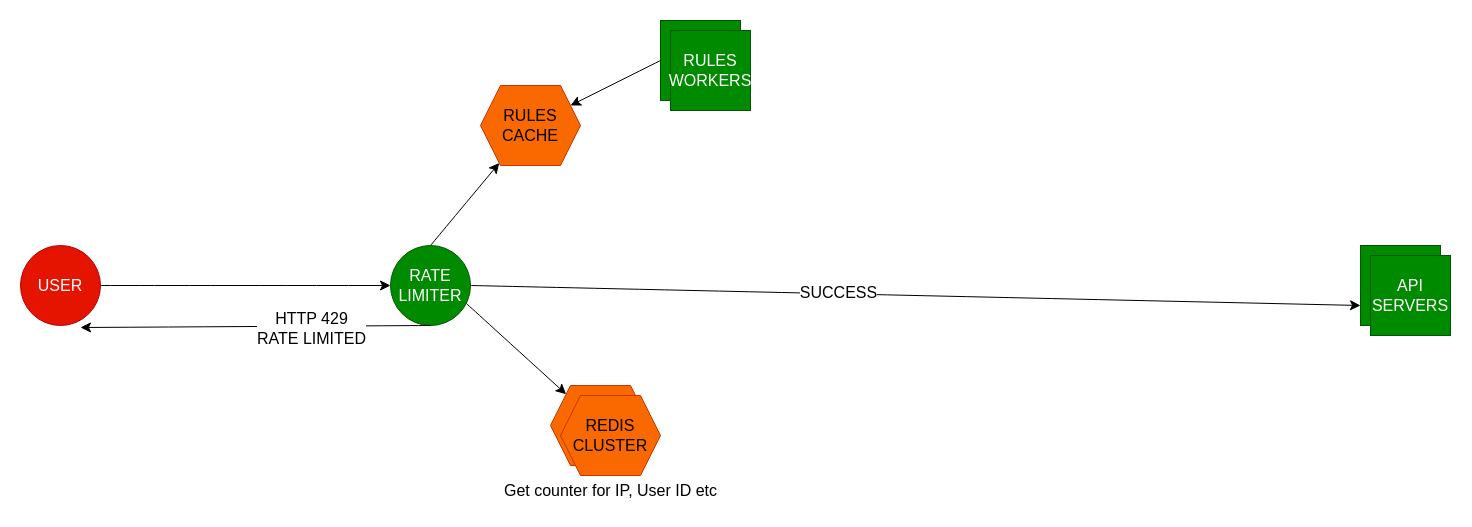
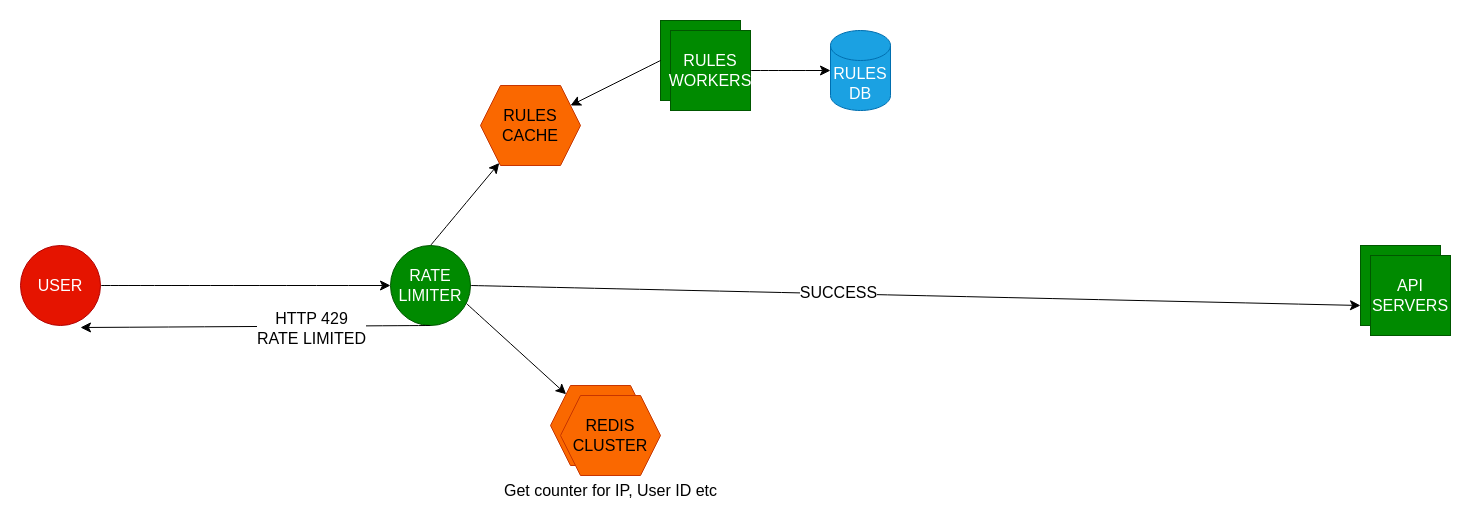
none -> (787, 71)
none -> (861, 71)
